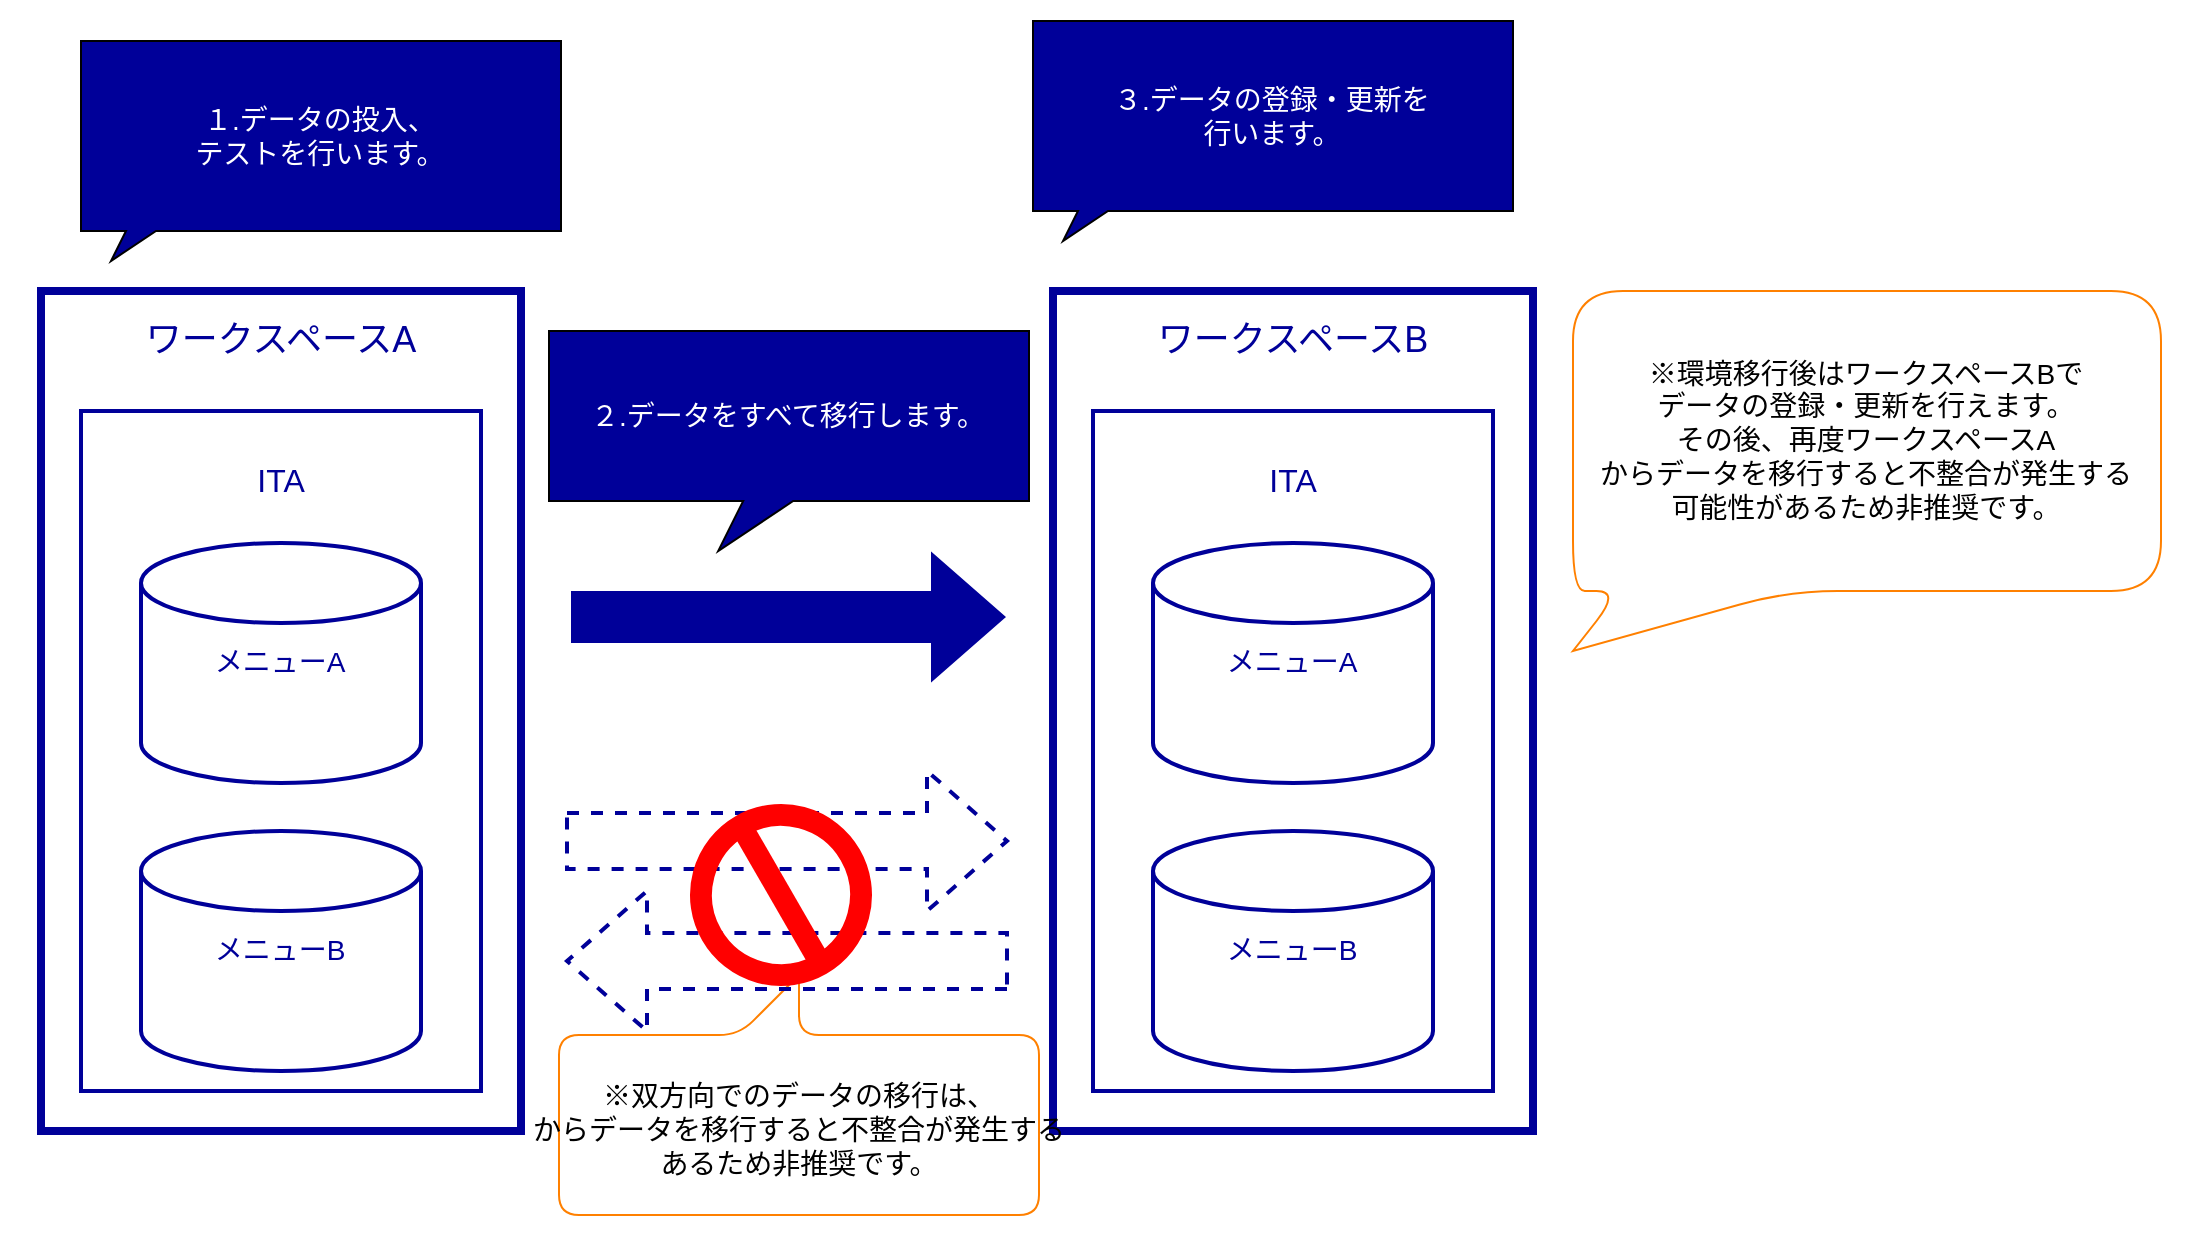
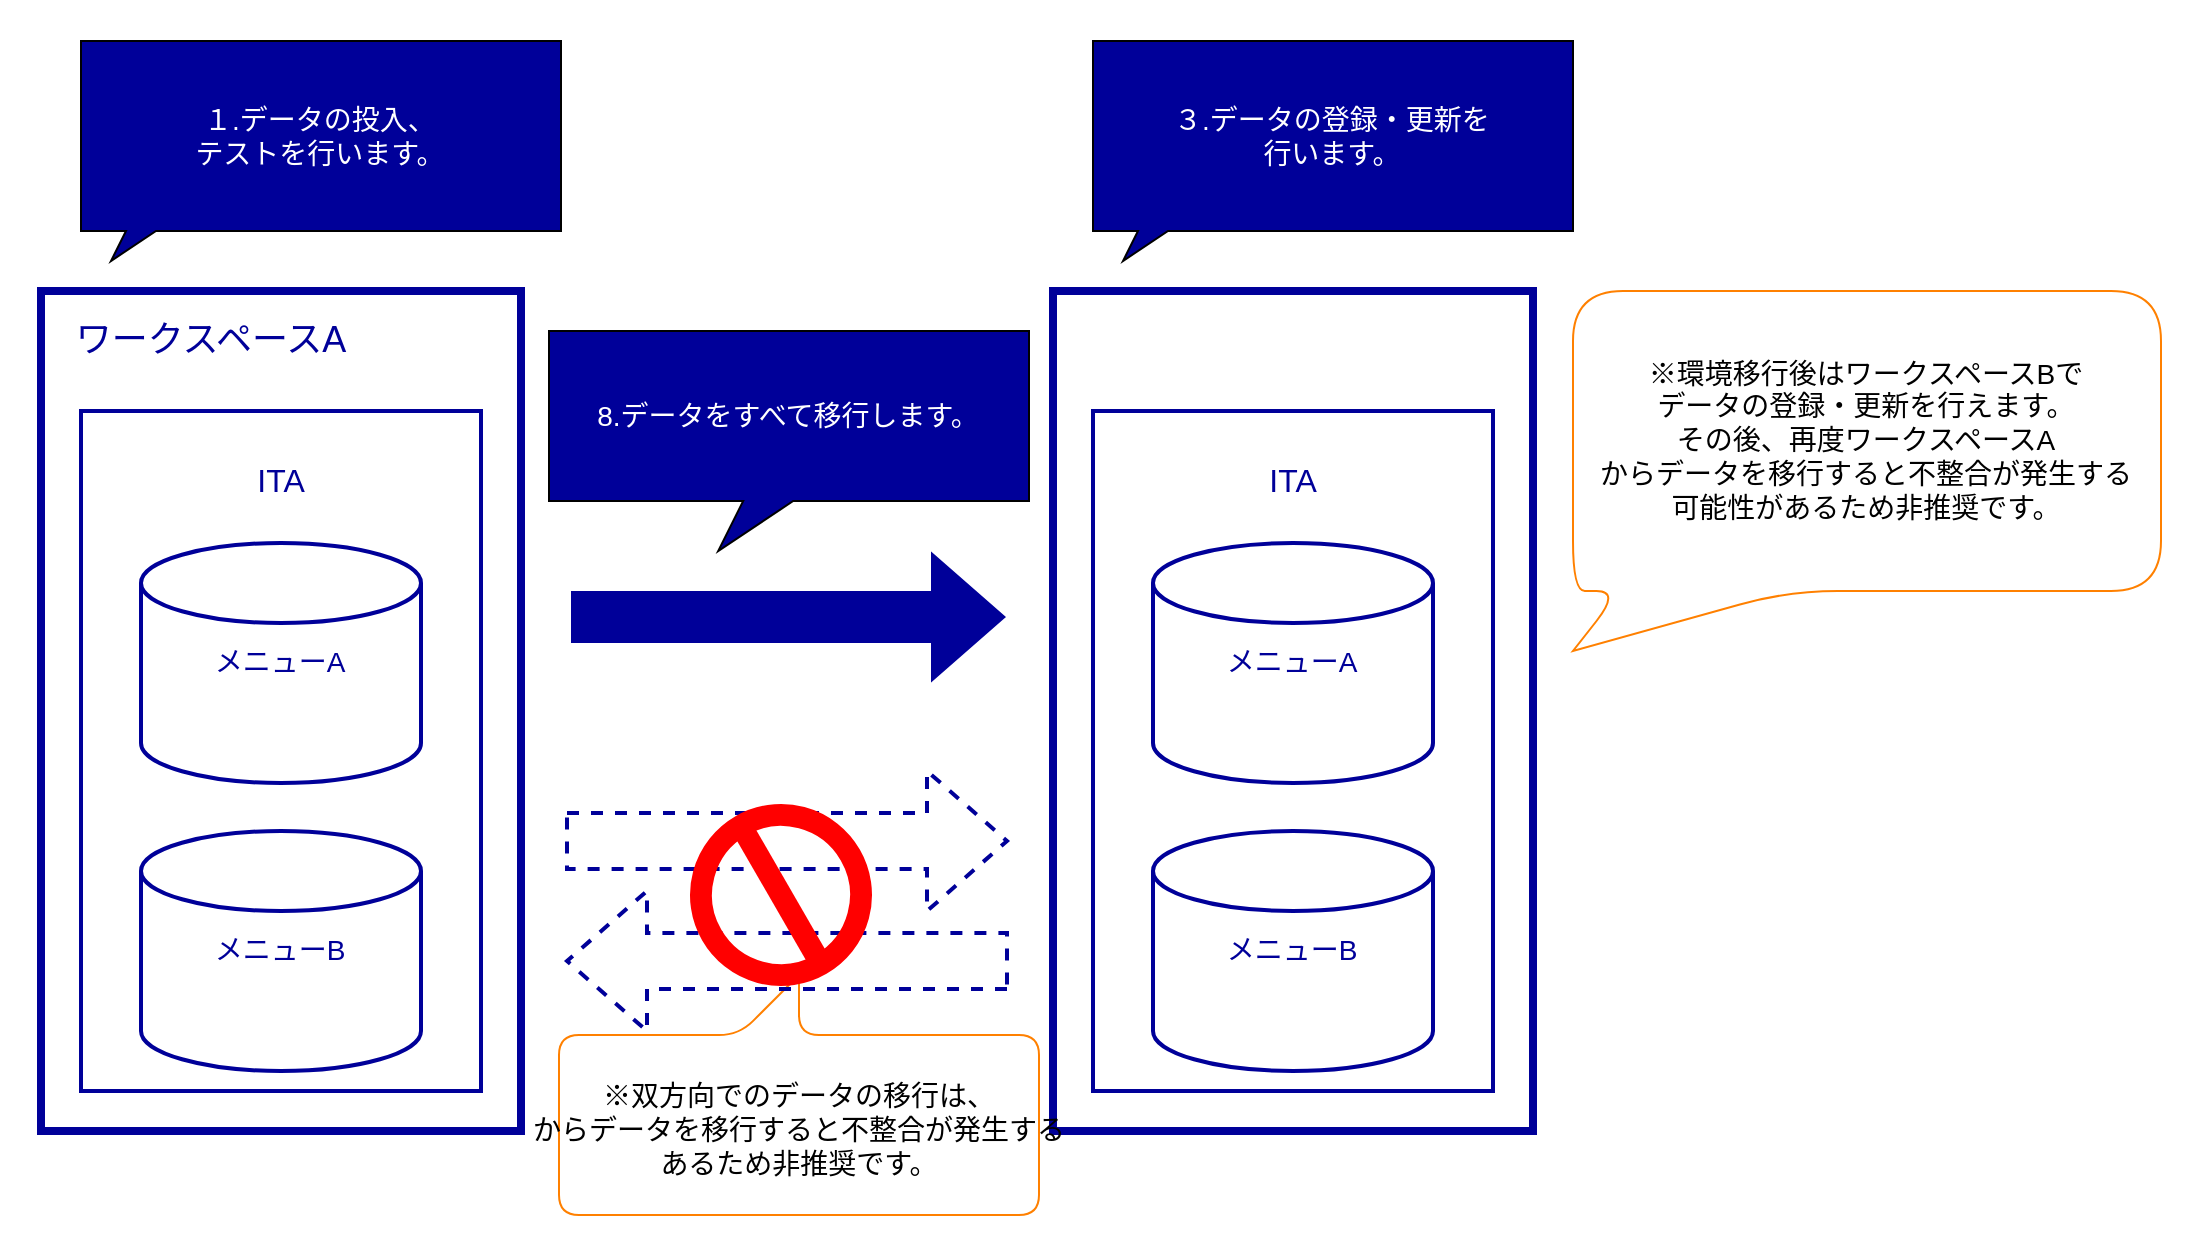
(1273, 131) -> (1333, 151)
(281, 341) -> (211, 341)
(1293, 341) -> none
(789, 417) -> (789, 417)
